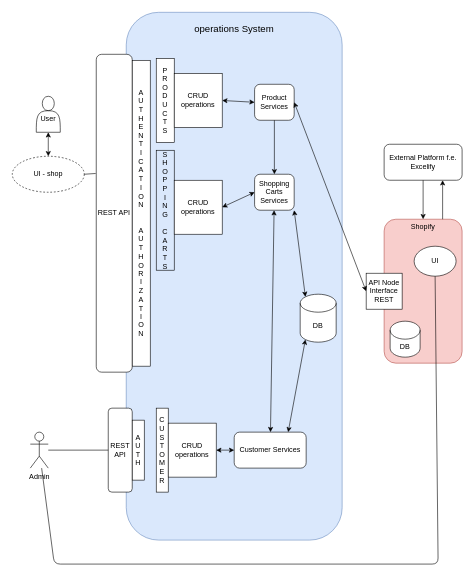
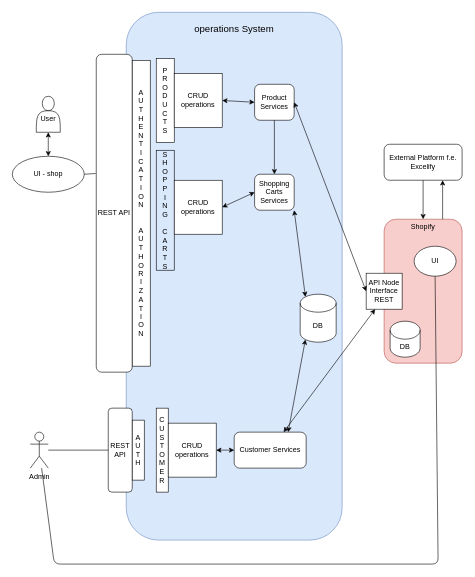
(48, 174) -> (48, 174)
(272, 369) -> (332, 368)
